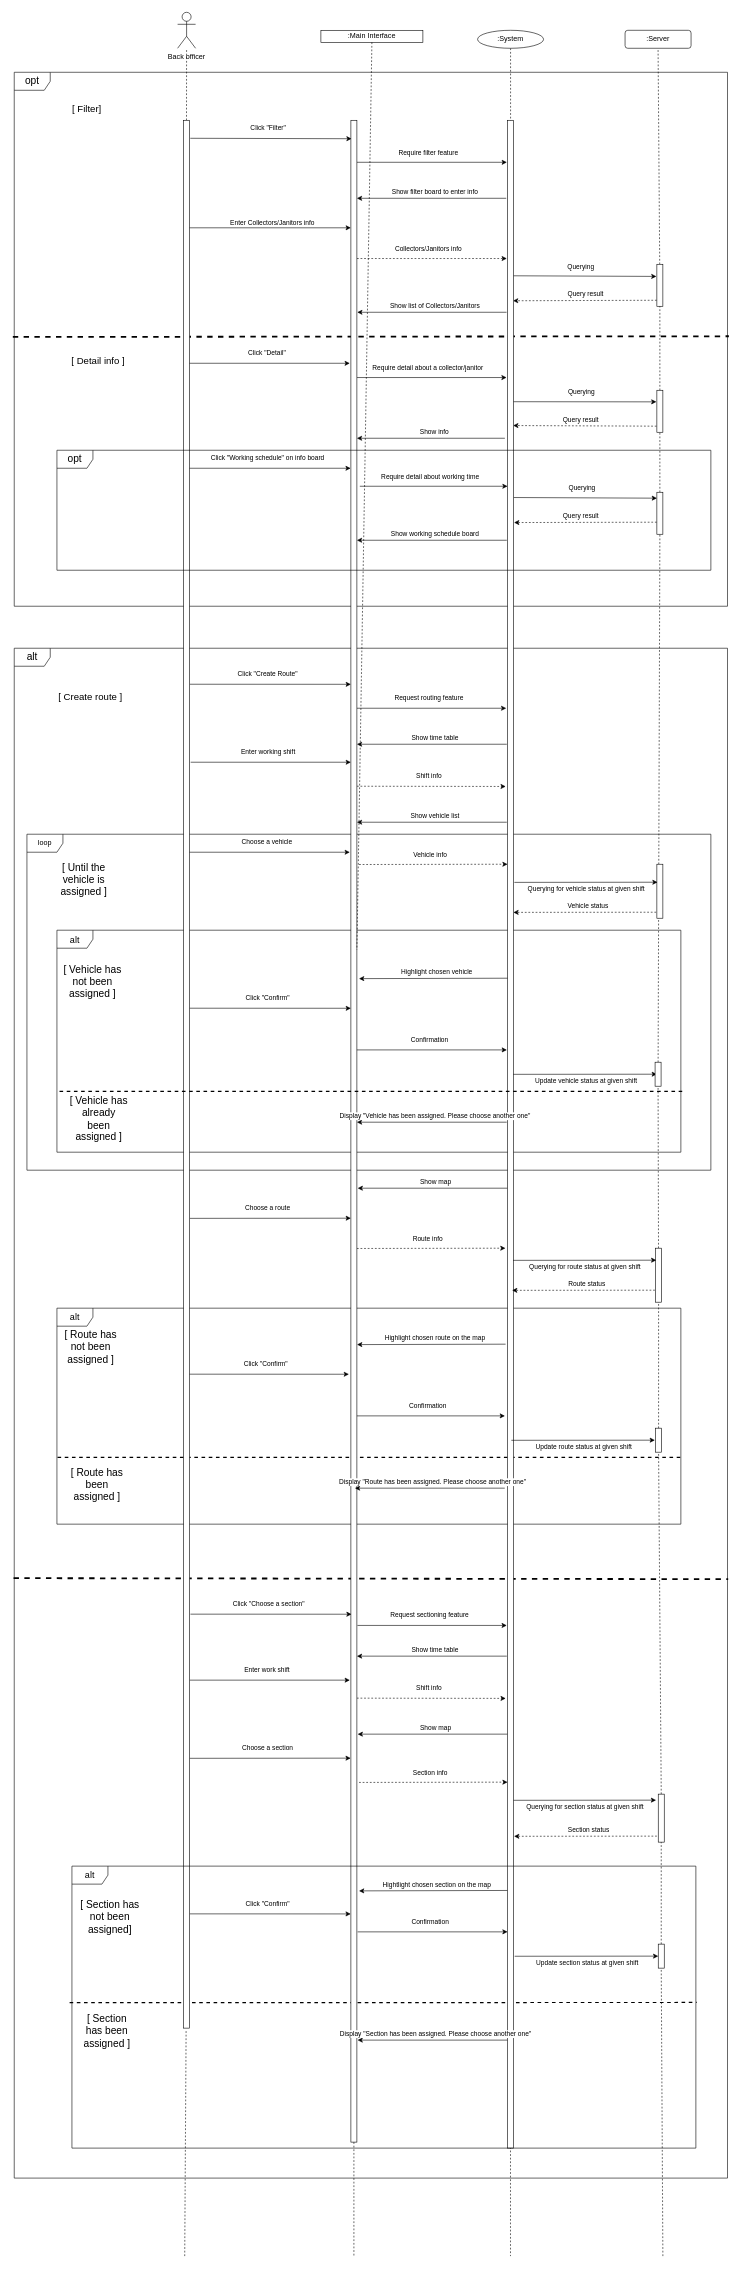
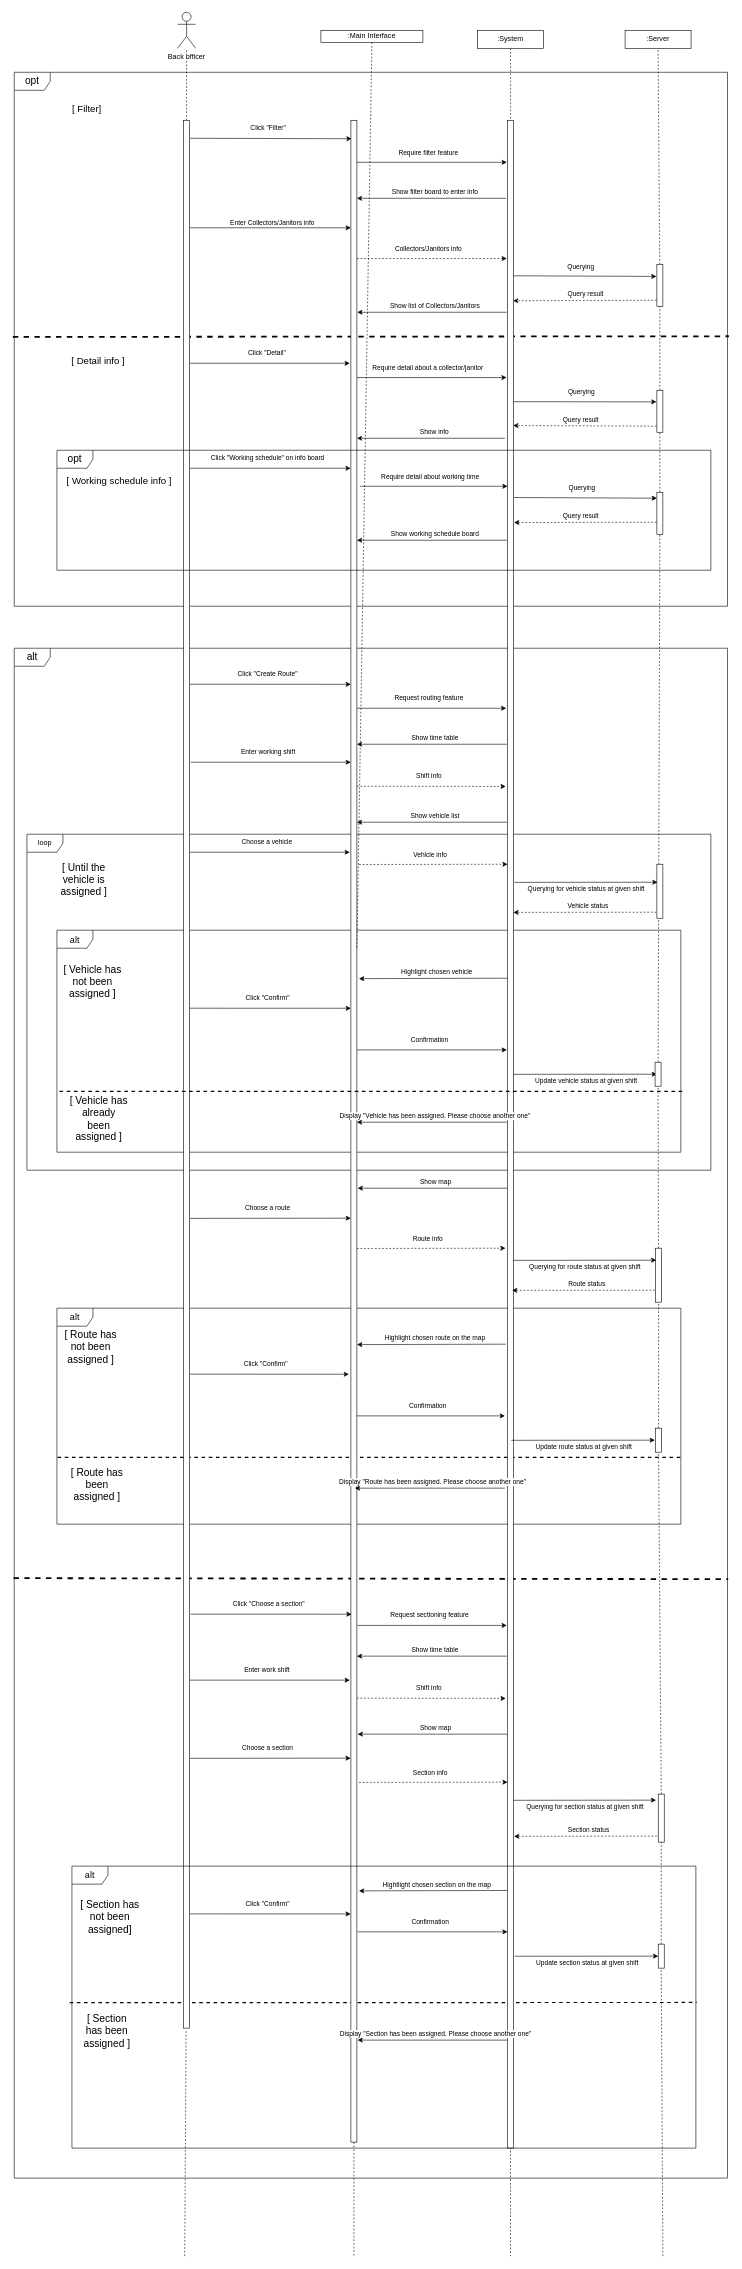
(510, 39) -> (510, 39)
(658, 39) -> (658, 39)
none -> (119, 480)
(90, 696) -> none
